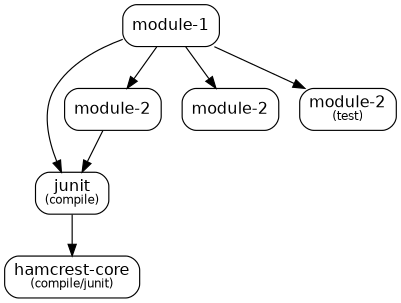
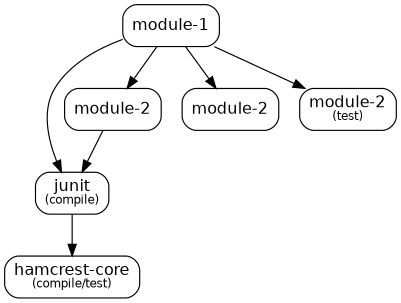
(72, 284) -> (72, 284)
